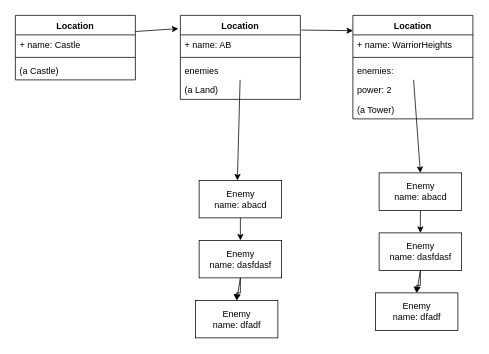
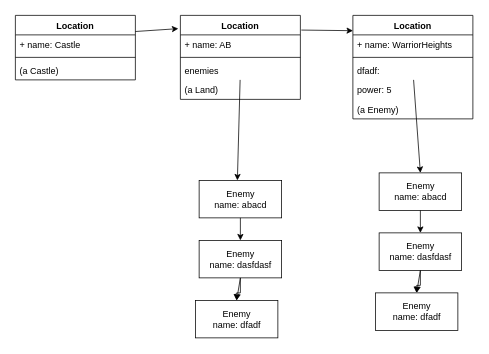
(375, 71) -> (371, 71)
(375, 90) -> (375, 90)
(379, 110) -> (379, 110)
